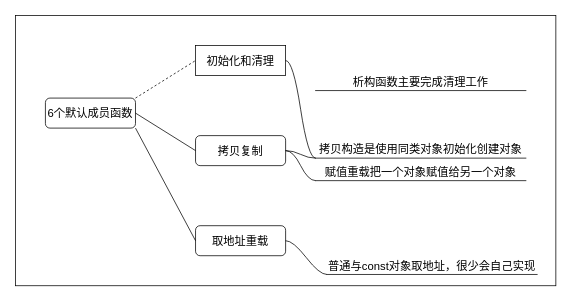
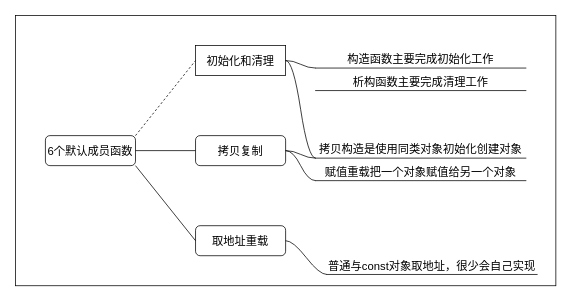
none -> (420, 57)
none -> (302, 65)
(90, 113) -> (90, 150)
